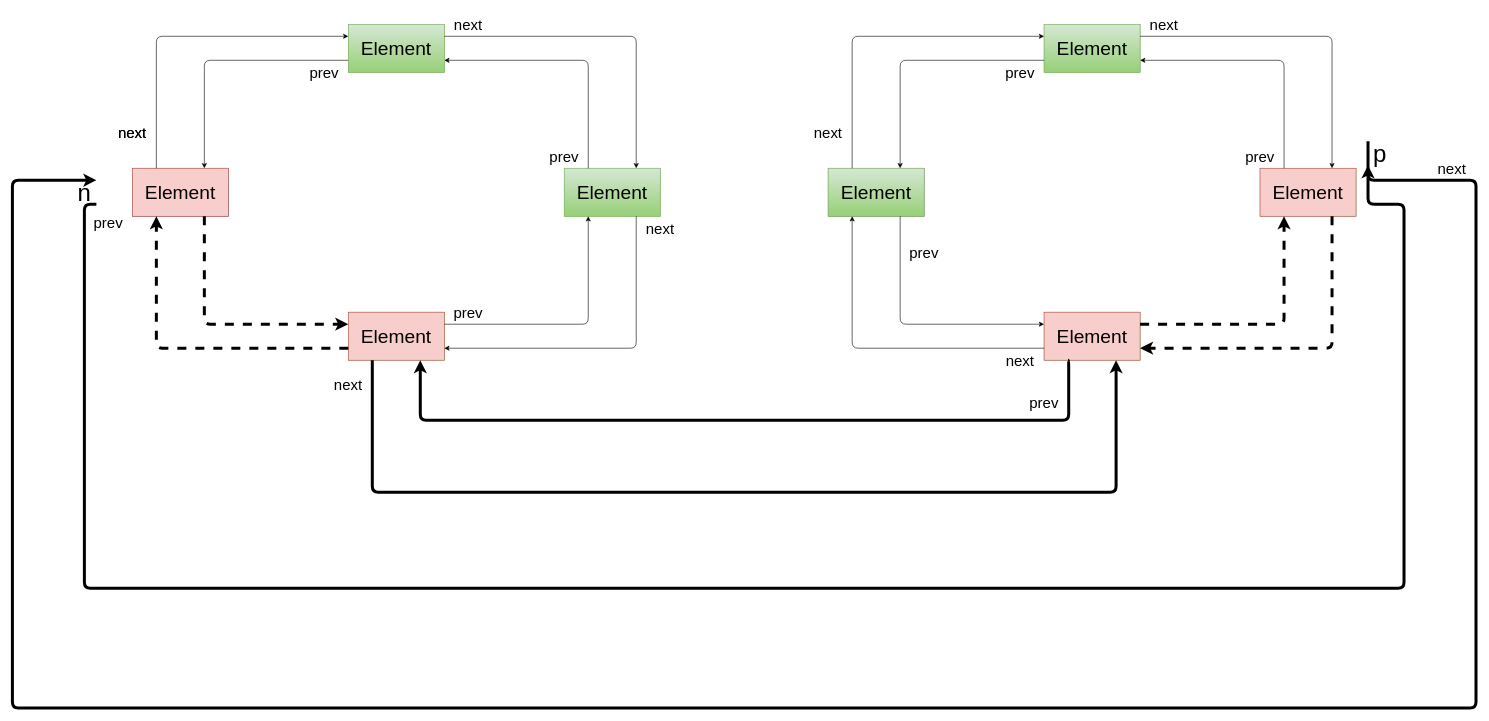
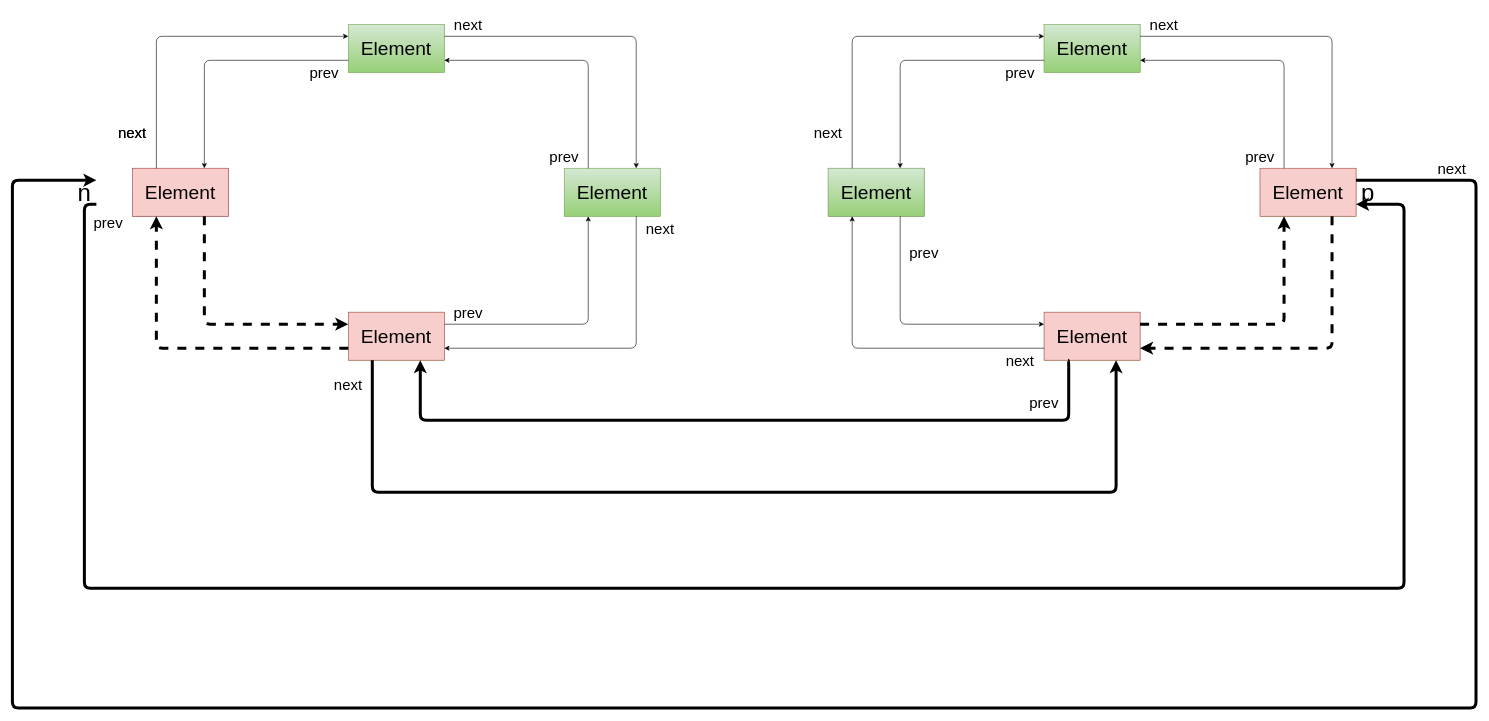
(1380, 153) -> (1368, 192)
